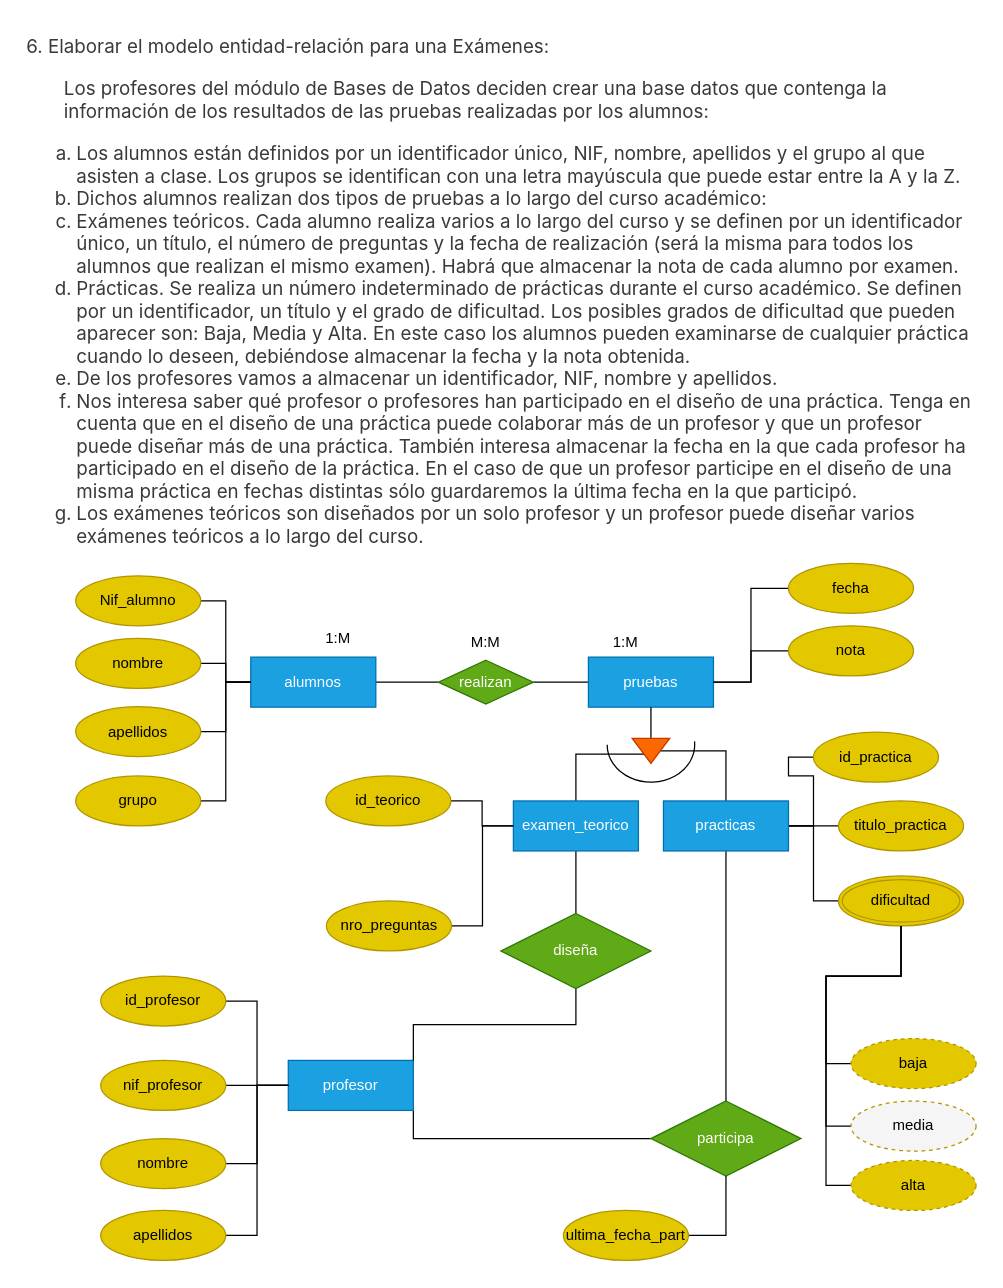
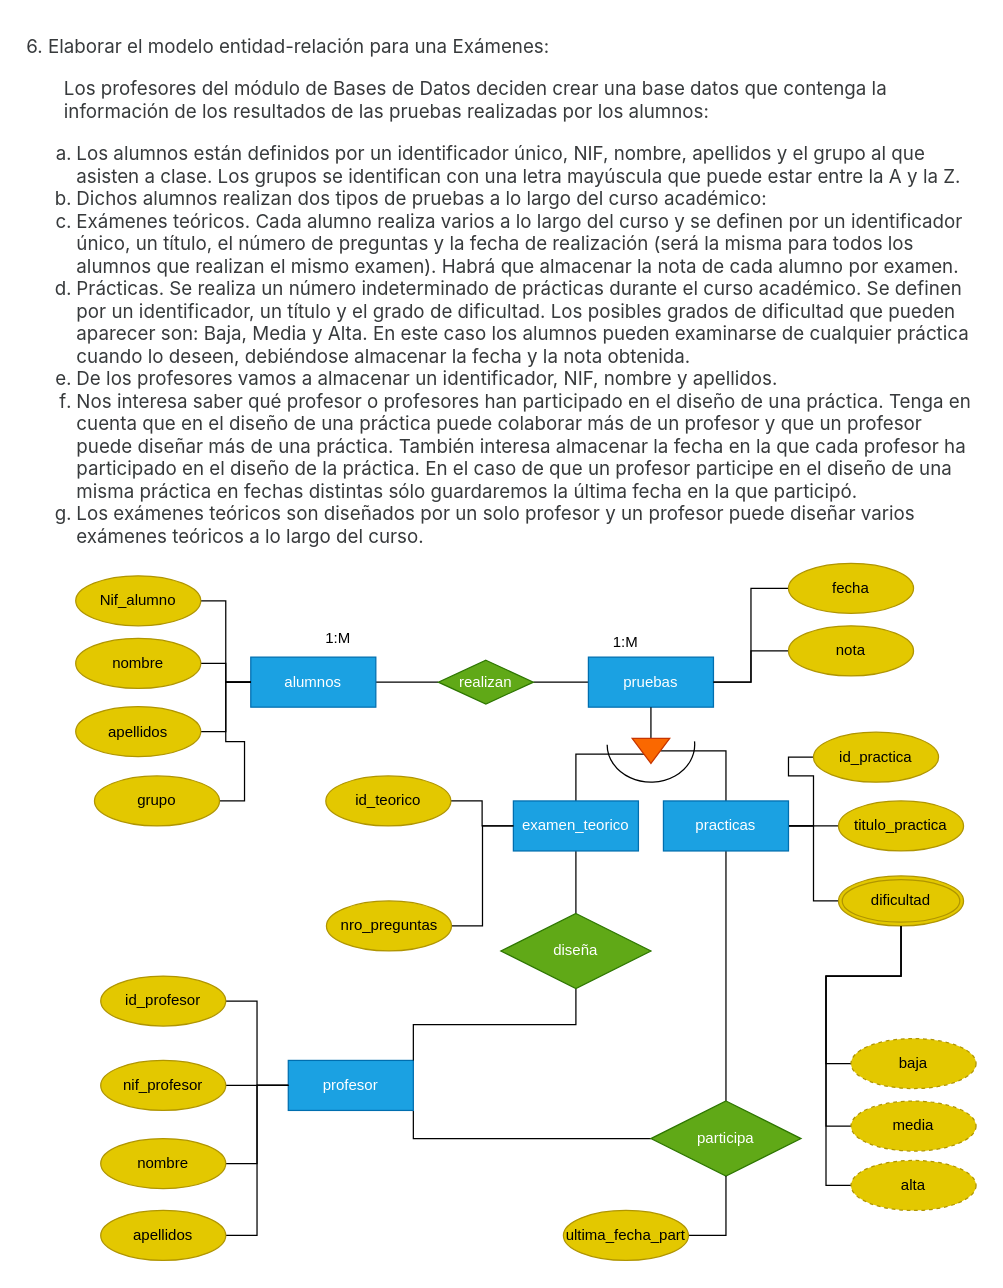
(486, 641) -> none
(138, 801) -> (157, 801)
(913, 1126) -> (913, 1126)
